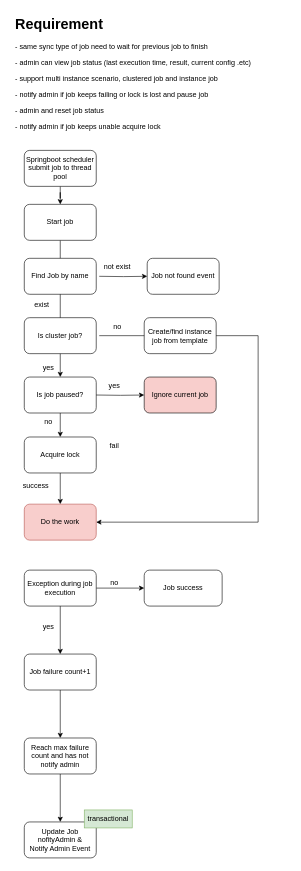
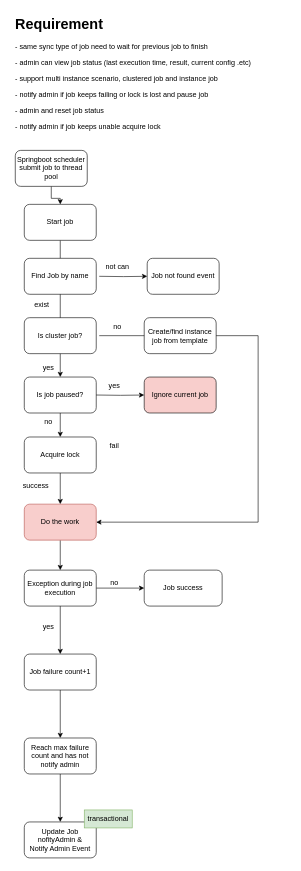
(60, 168) -> (51, 168)
(118, 267) -> (118, 267)
none -> (60, 564)
